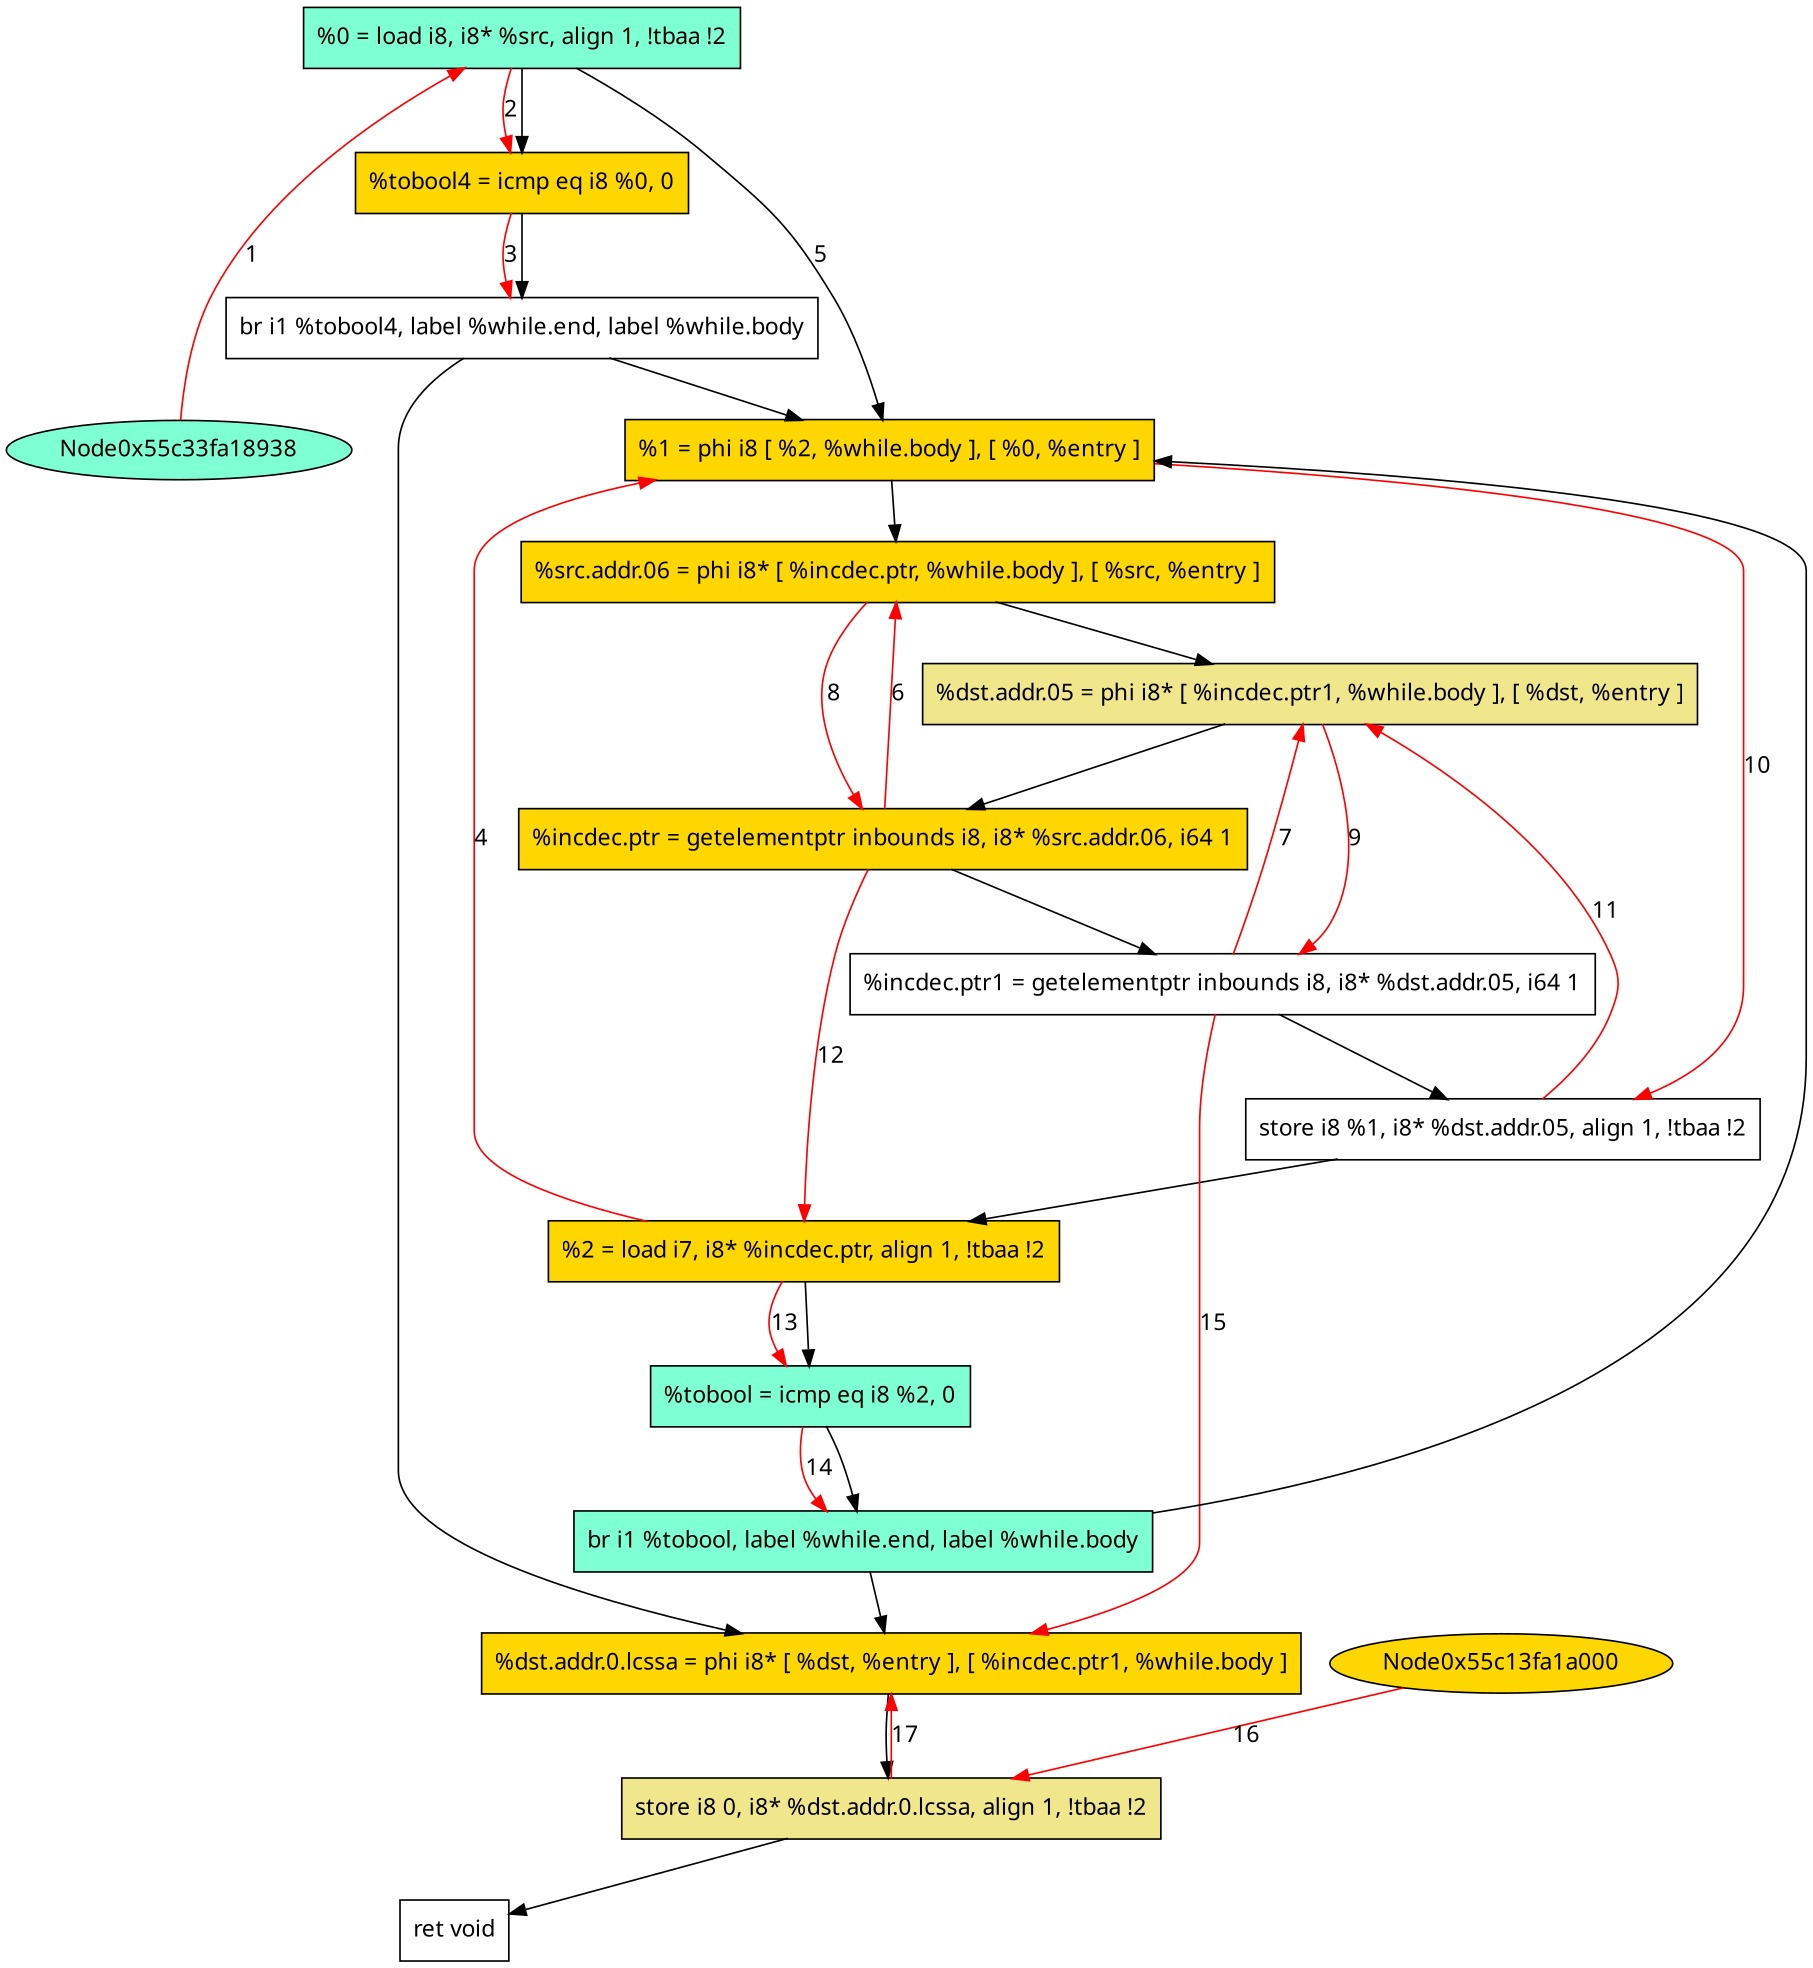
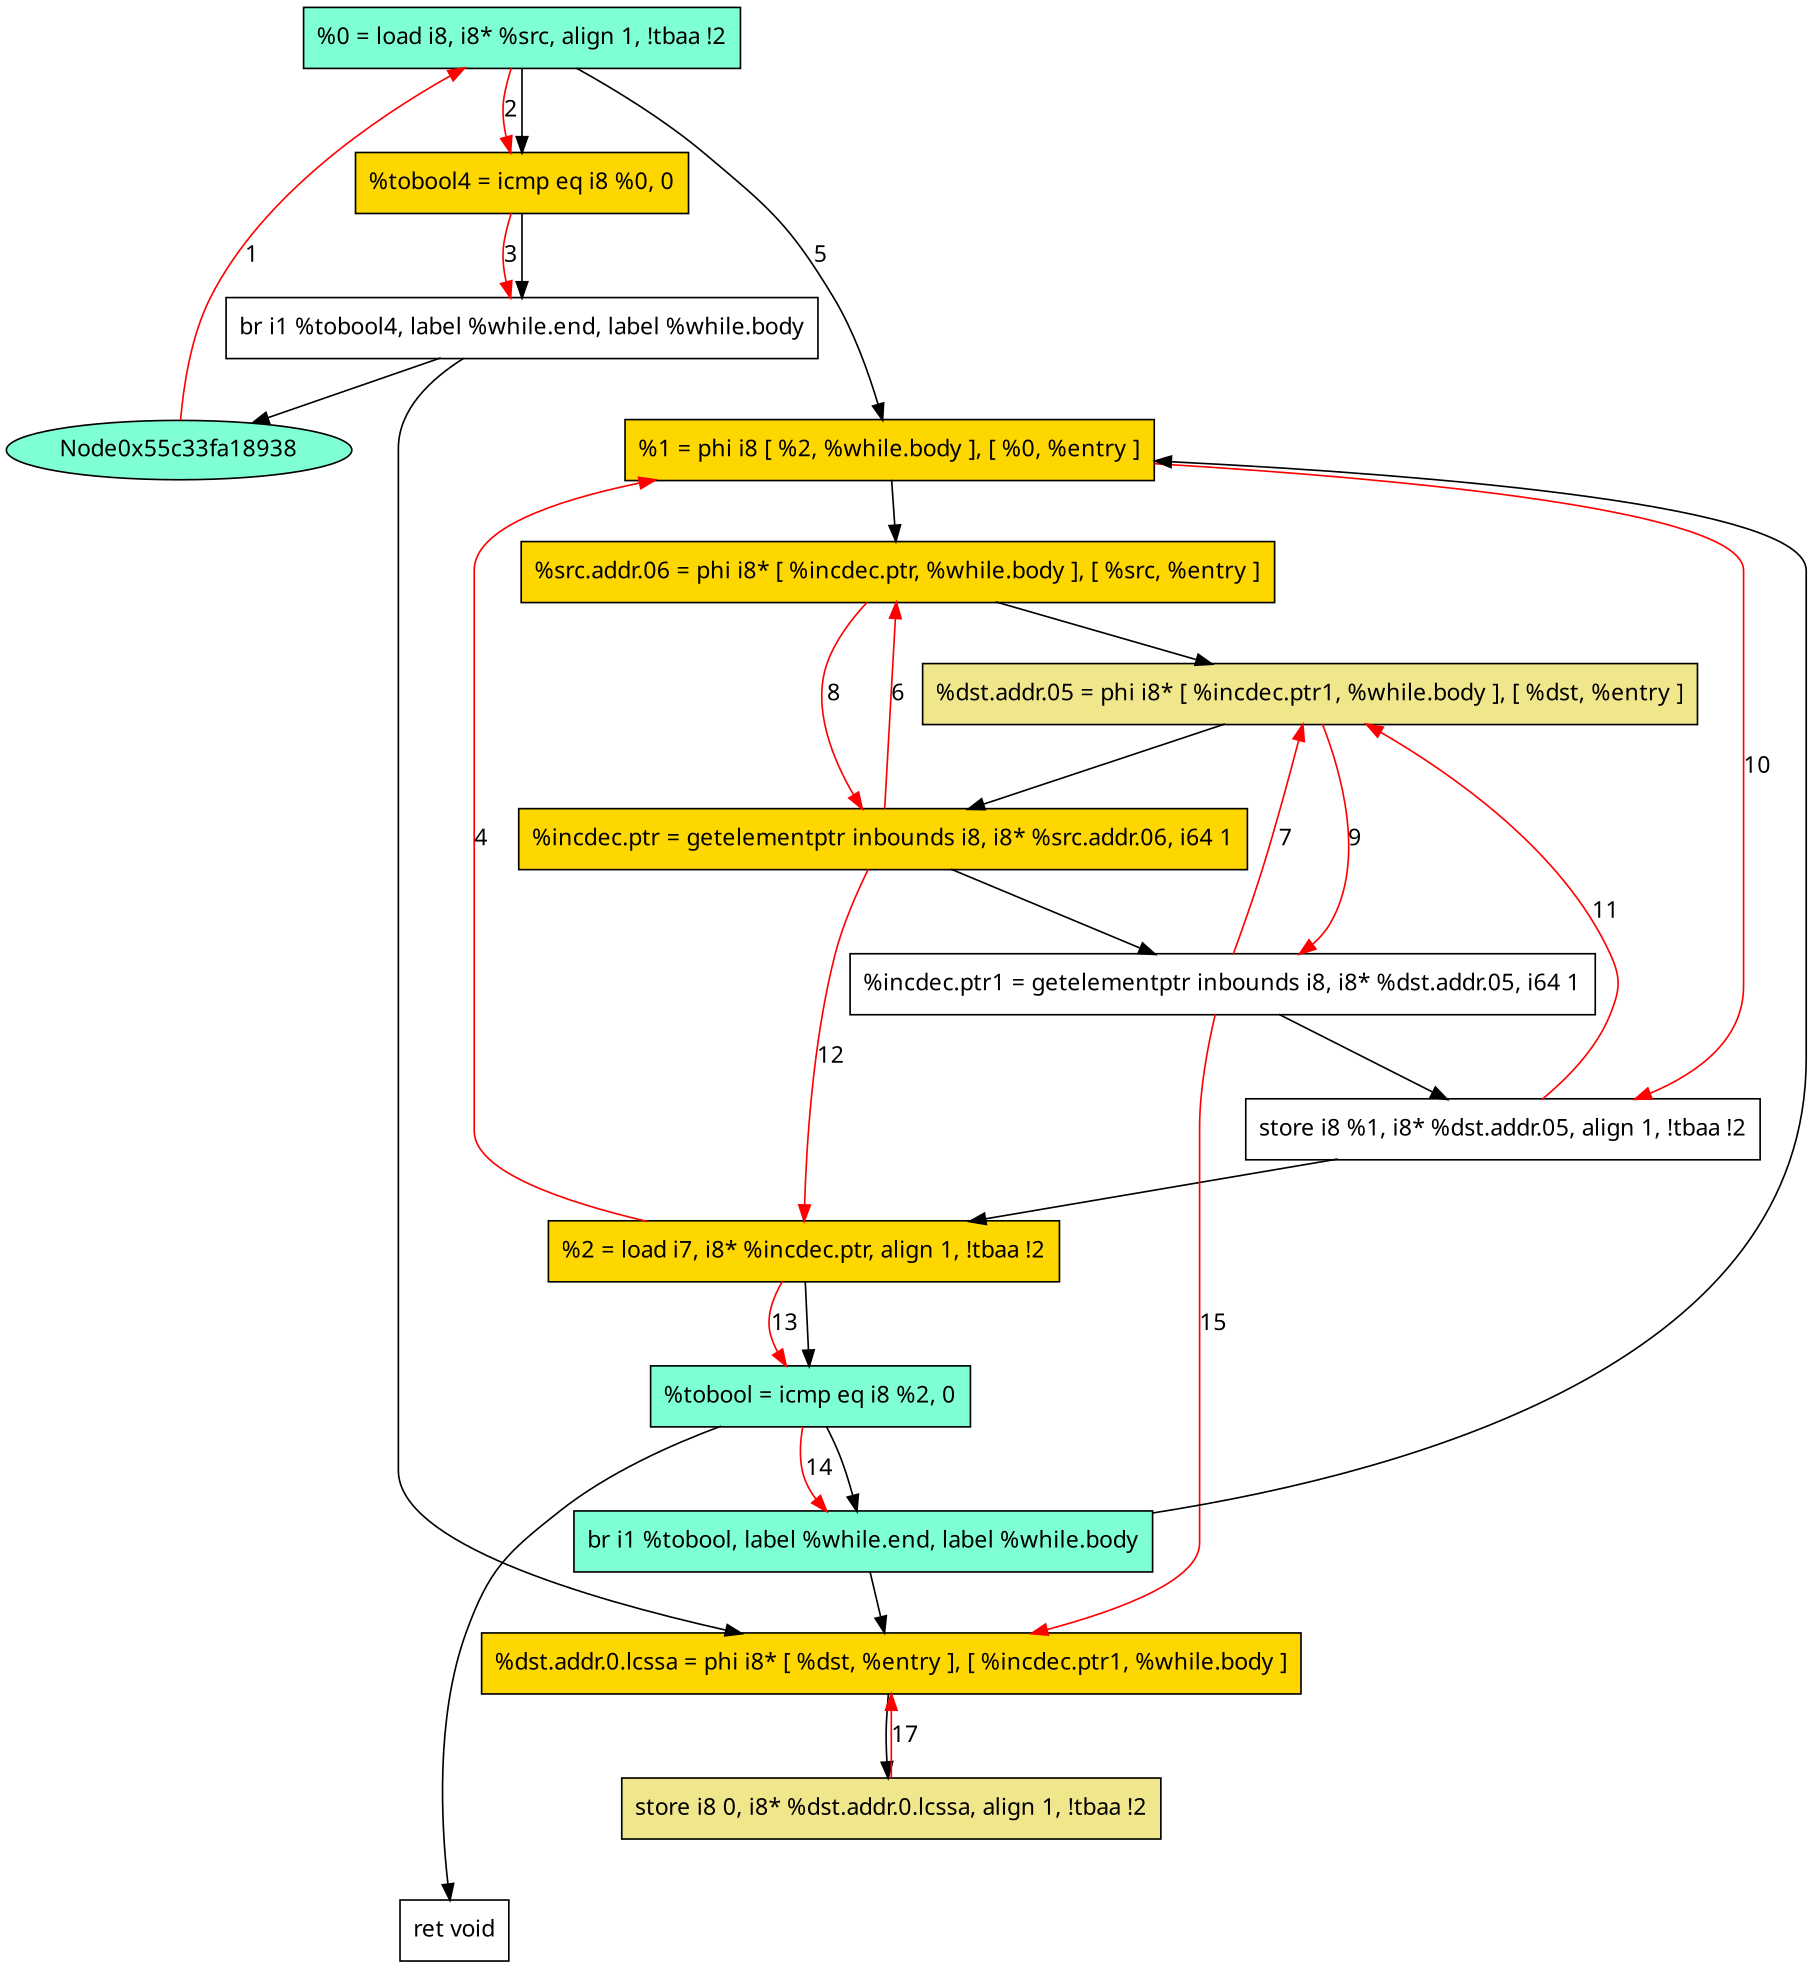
(698, 386) -> (355, 388)
(1501, 1663) -> none
(657, 1874) -> (483, 1593)
